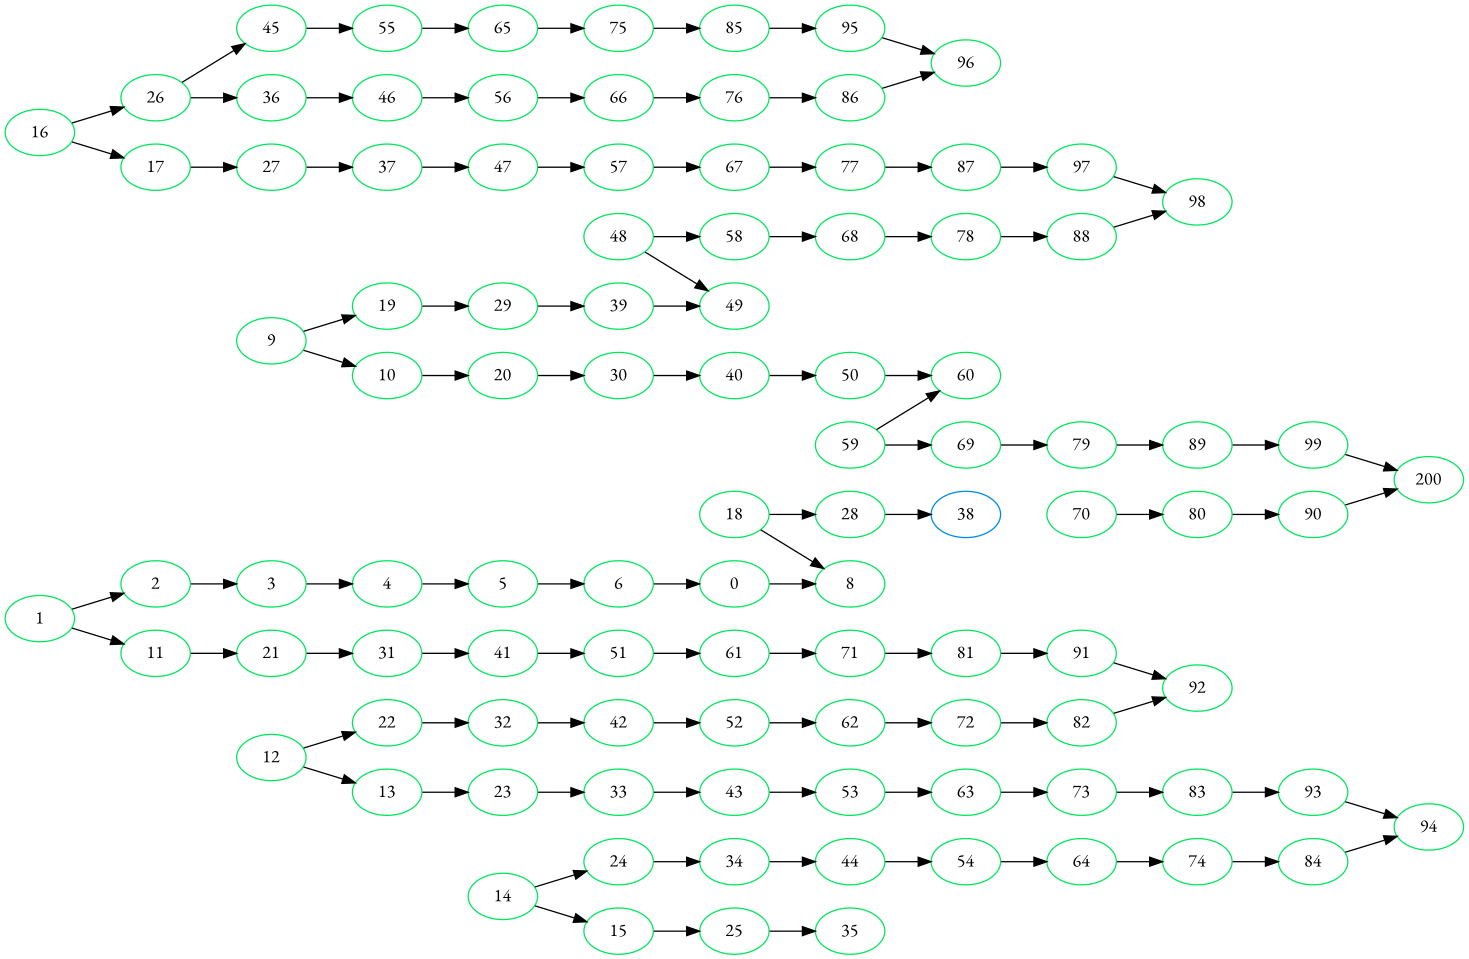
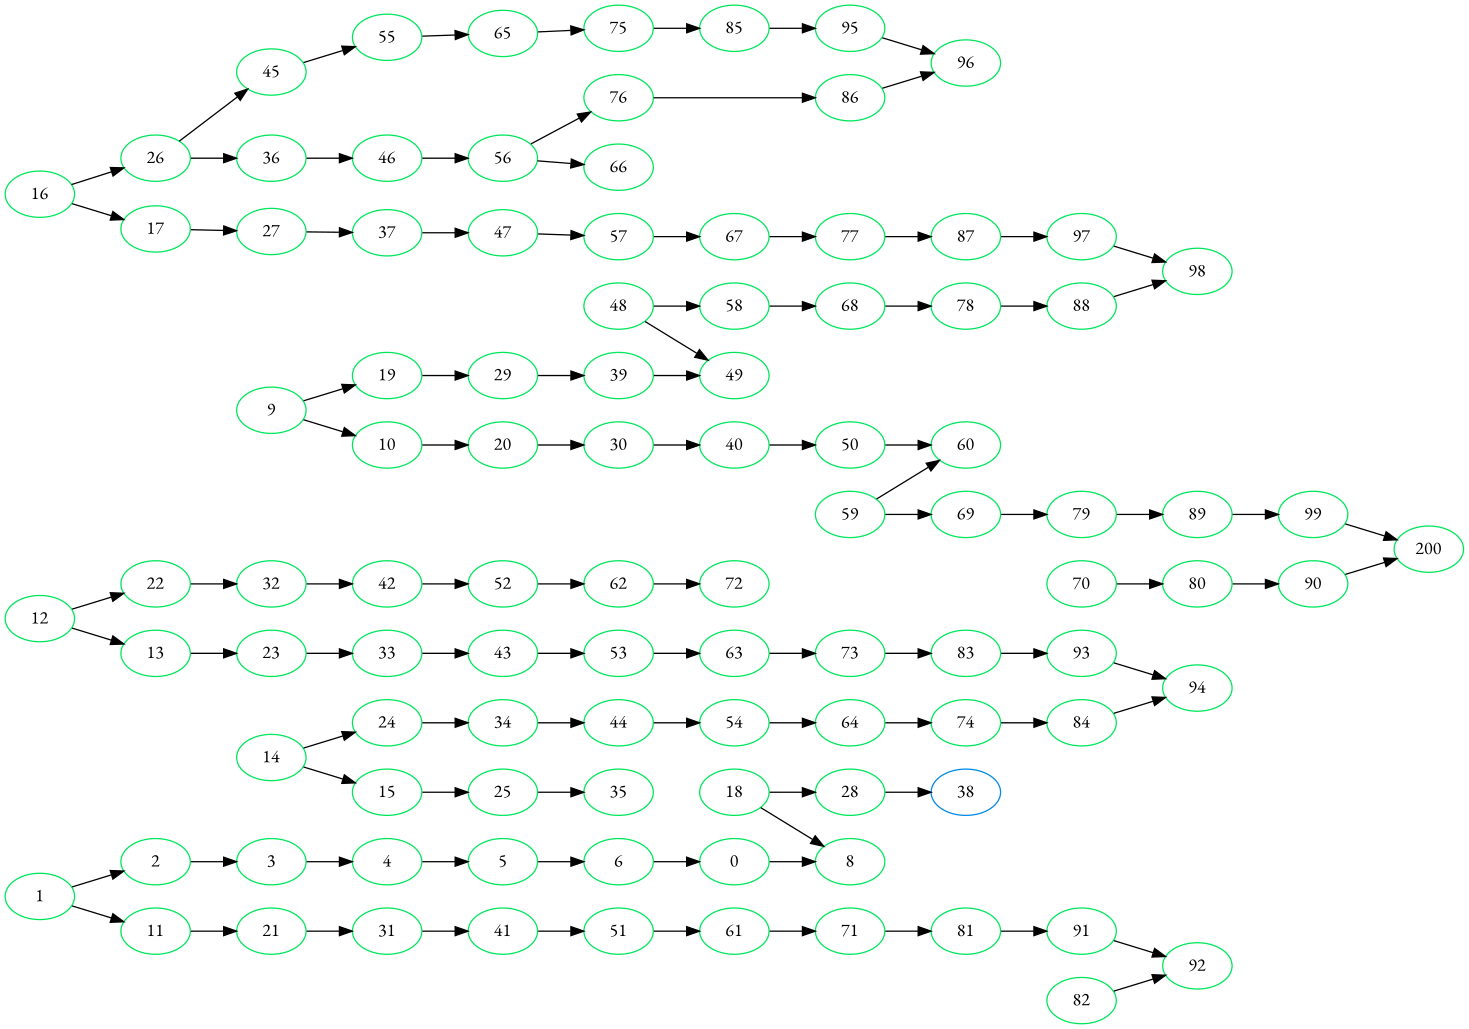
(670, 98) -> (555, 131)
(1017, 723) -> none
